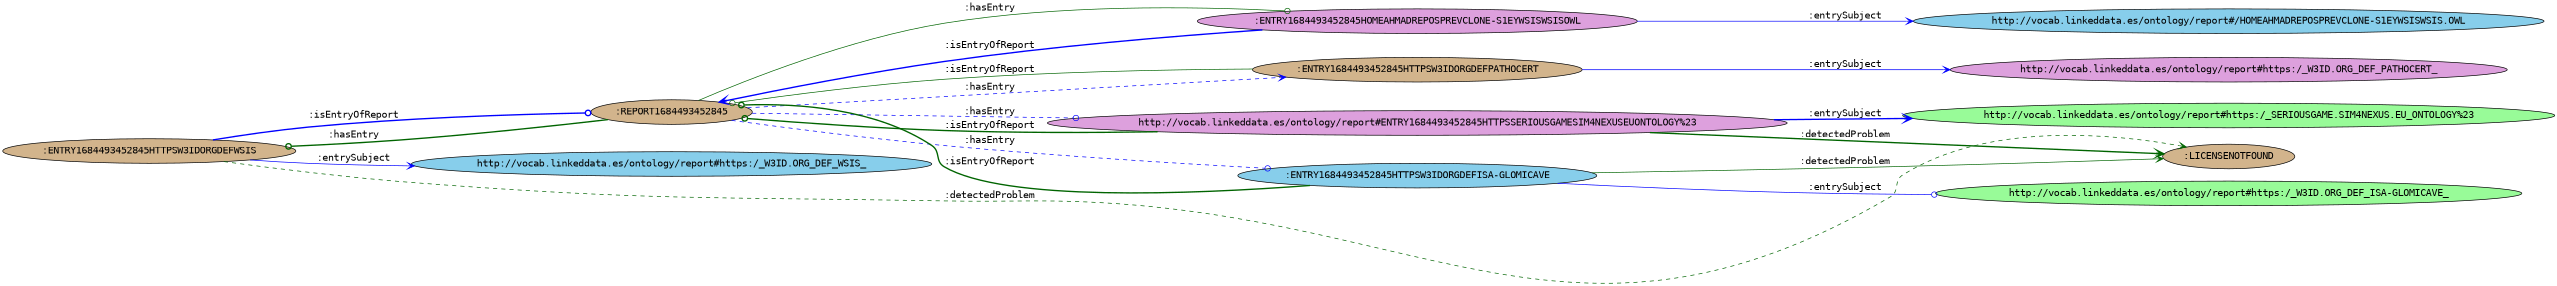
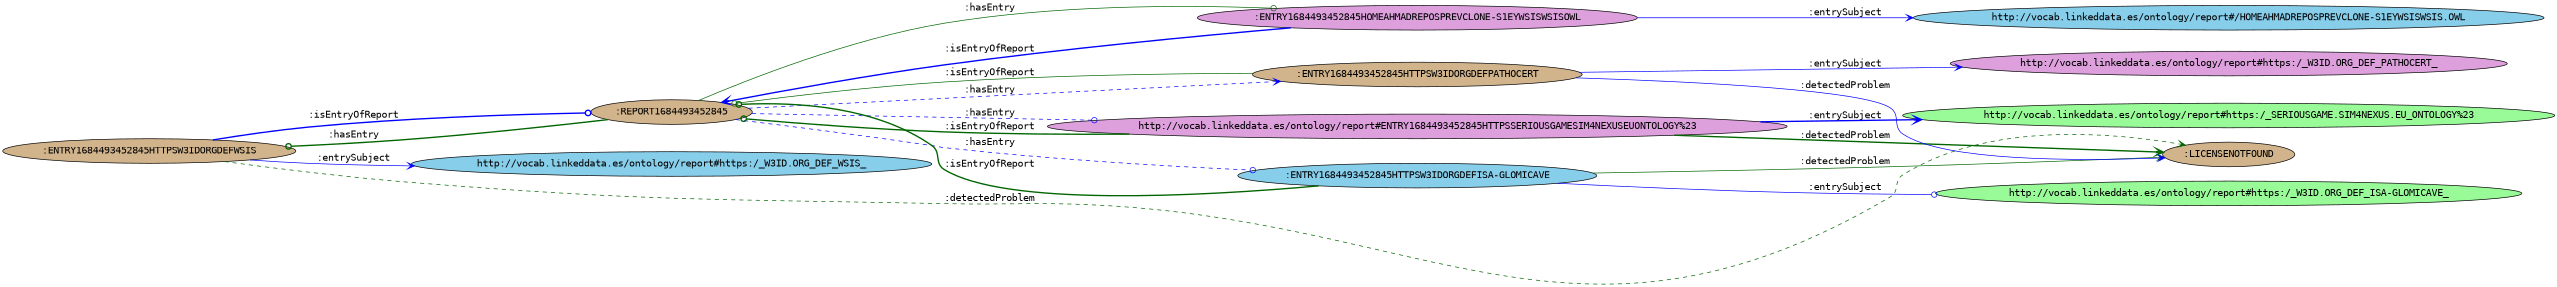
none -> (1877, 103)
